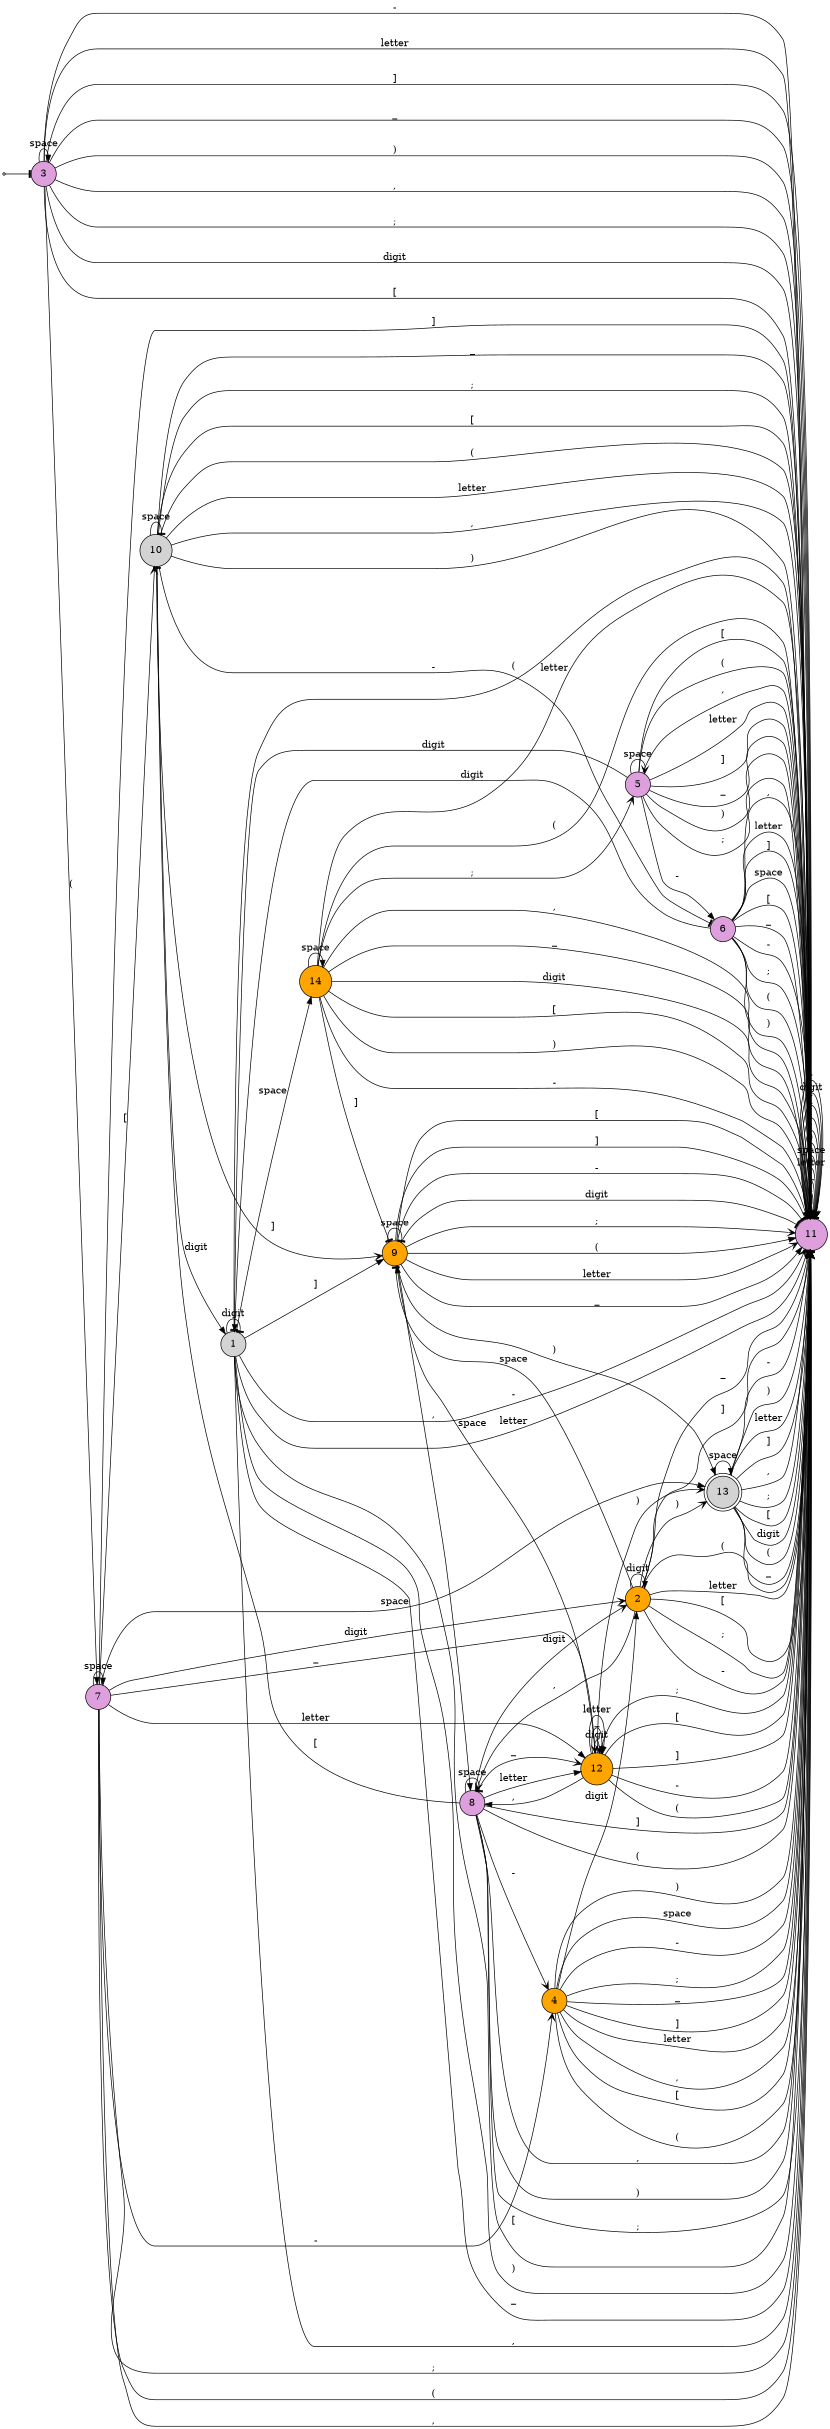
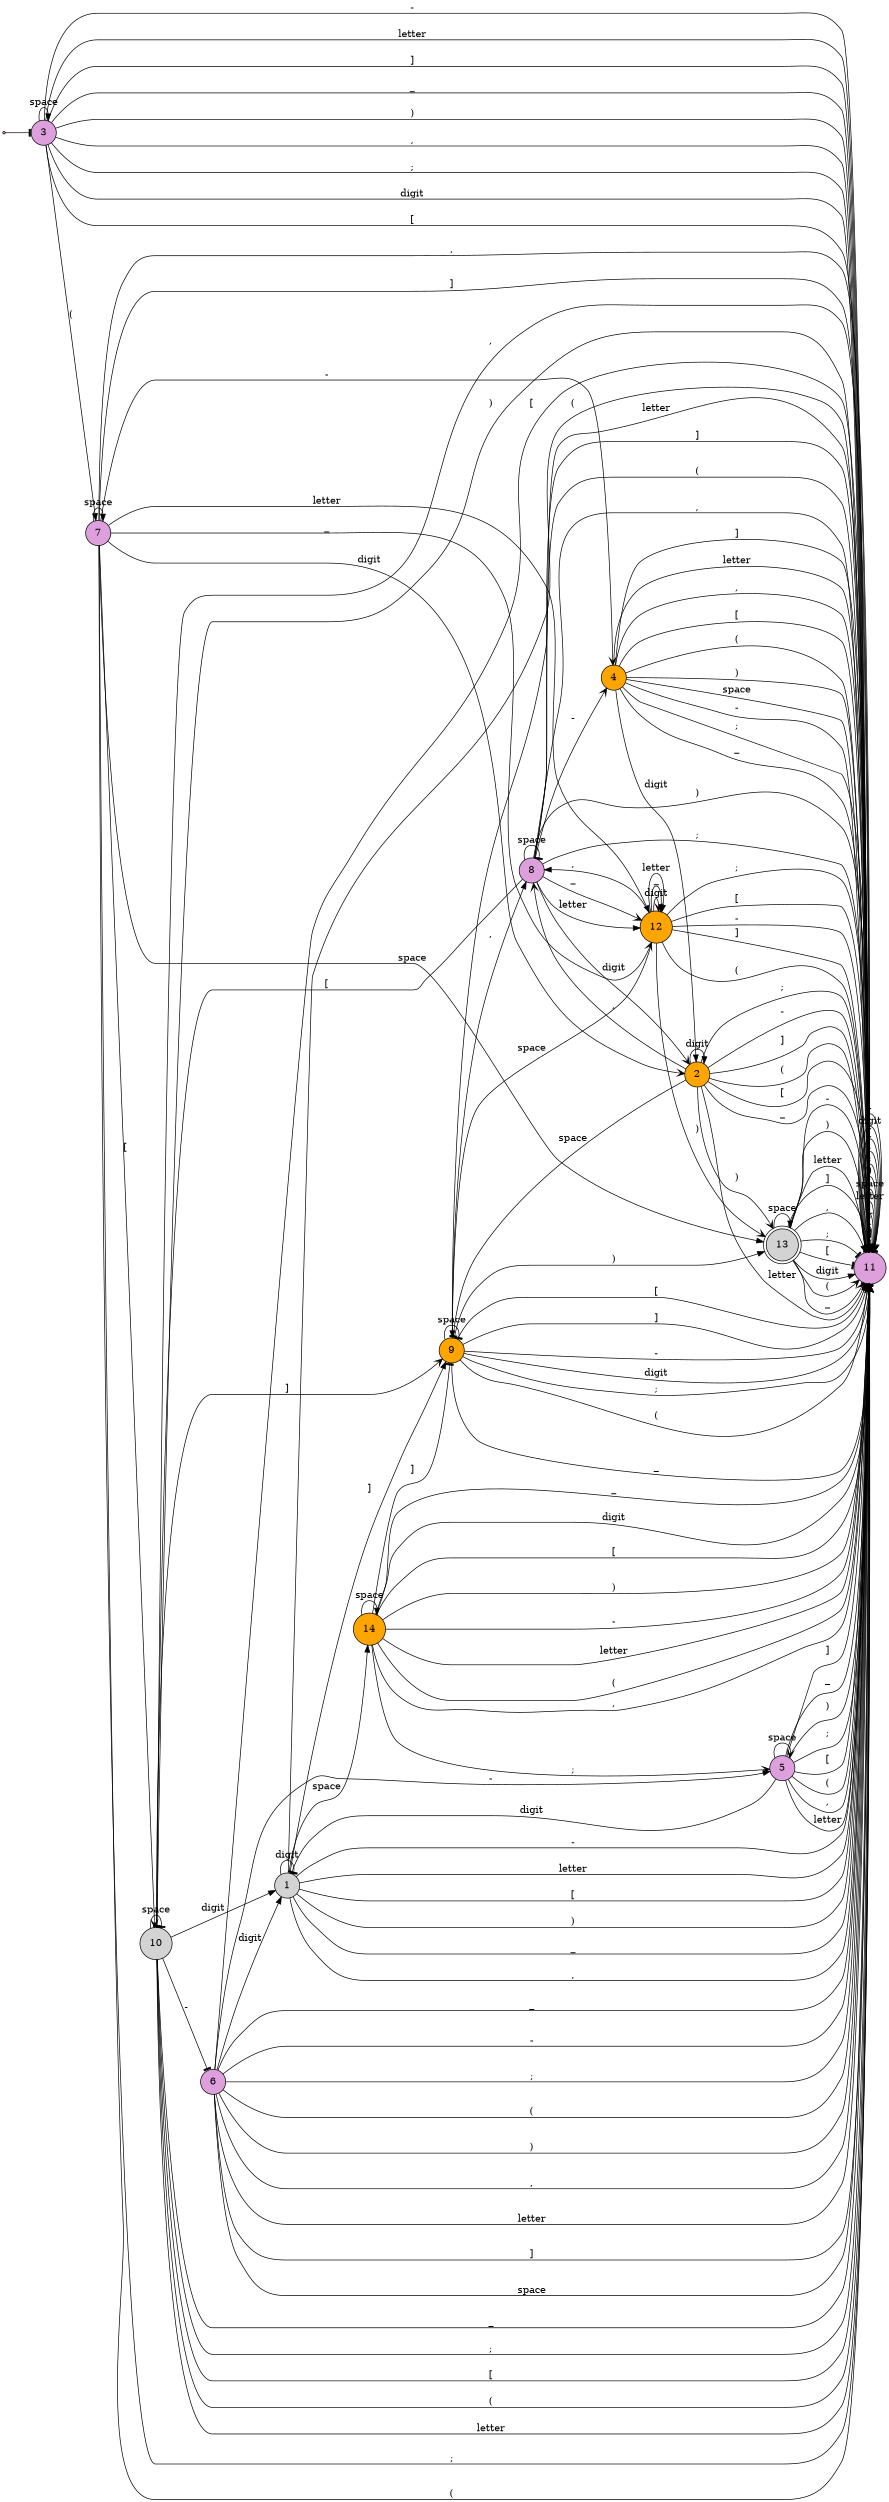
(659, 867) -> (379, 1780)
